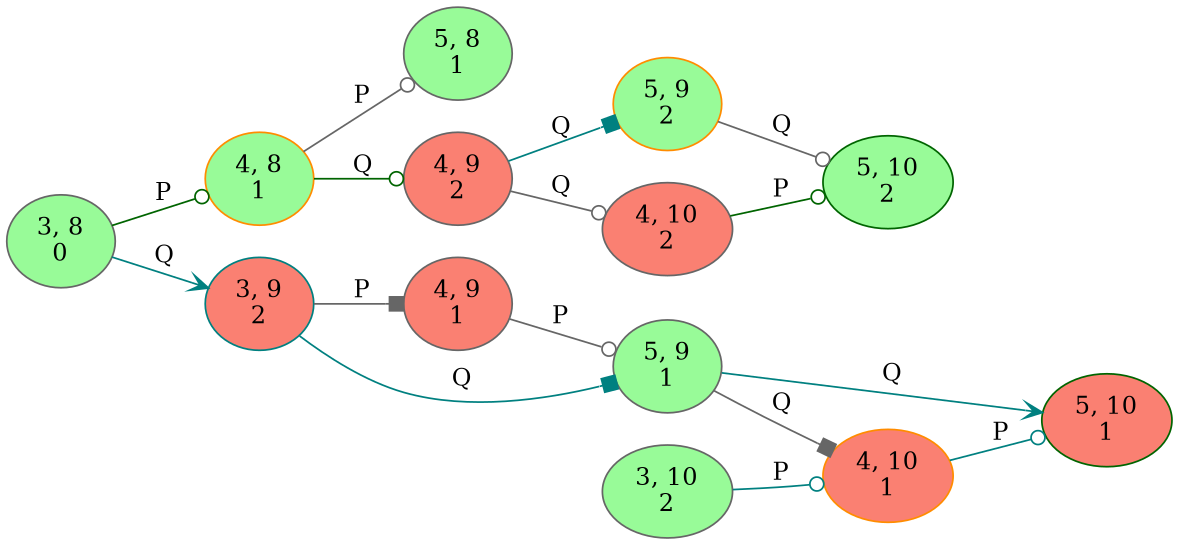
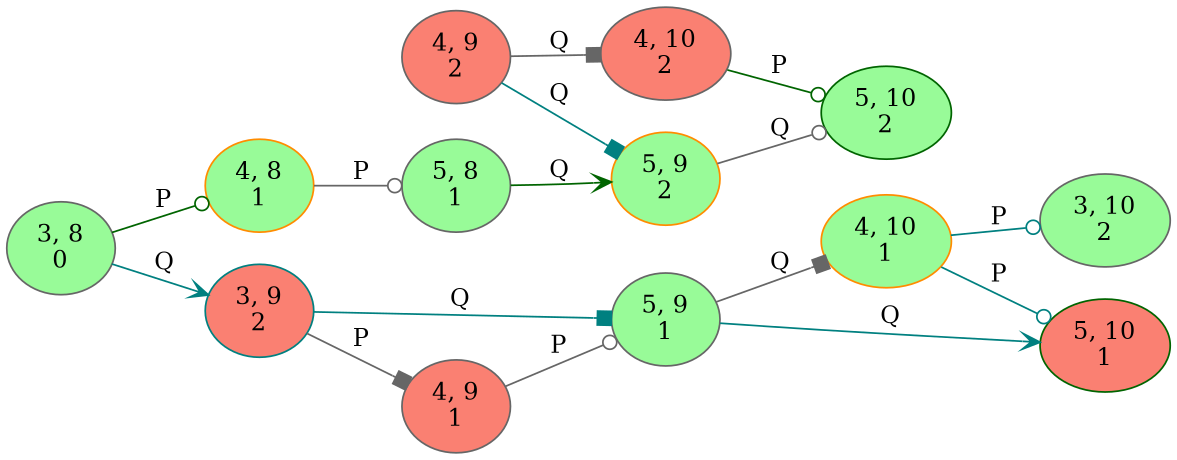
(352, 179) -> none
none -> (552, 184)
(551, 201) -> (547, 56)
(888, 476) -> (886, 241)
(771, 488) -> (988, 232)
